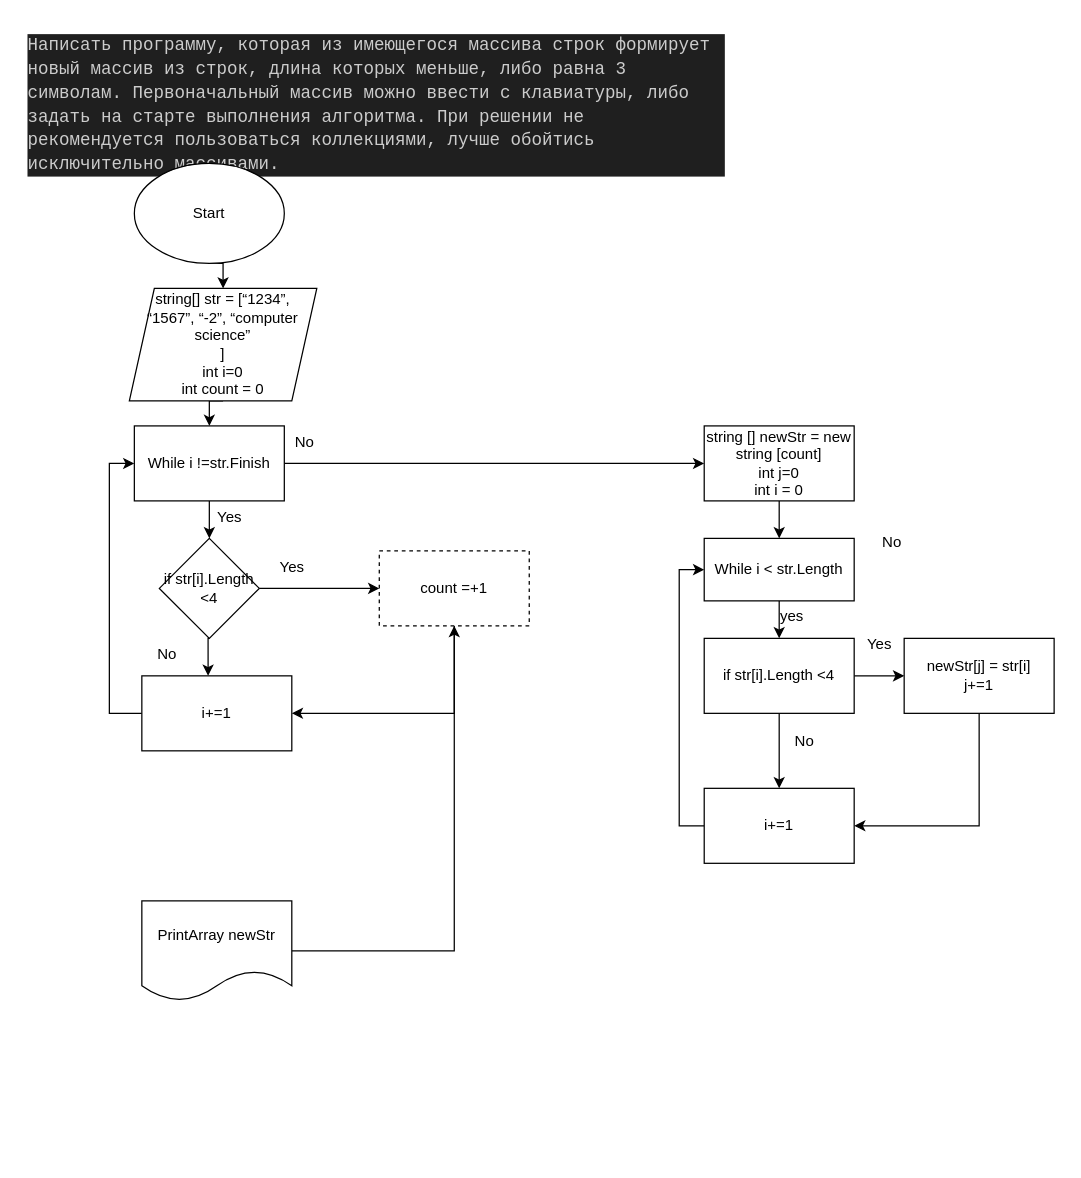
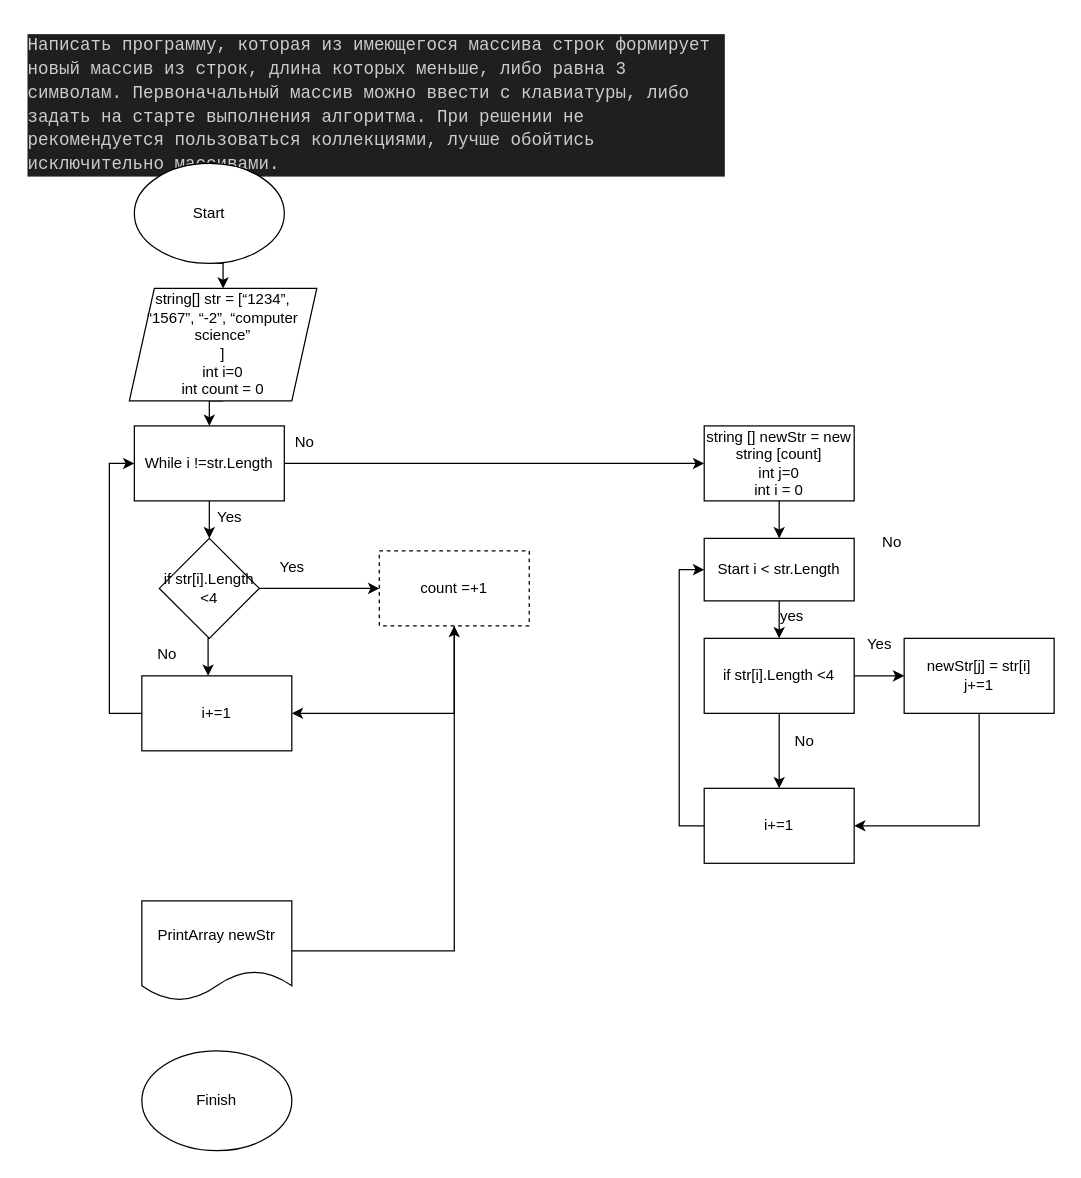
(209, 463) -> (209, 463)
(779, 569) -> (779, 569)
none -> (217, 1101)
